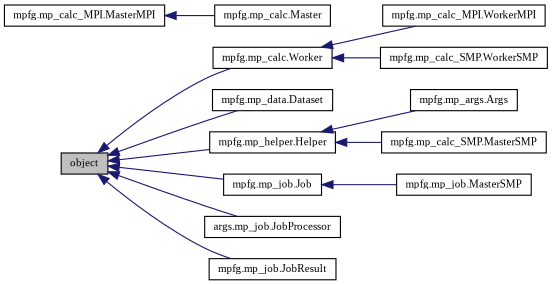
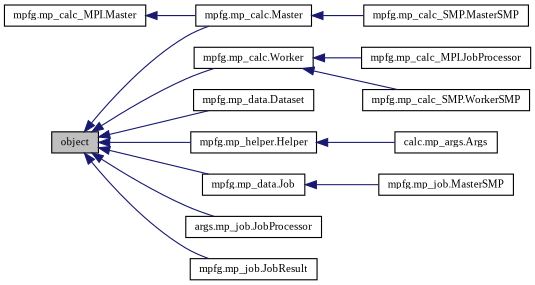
(85, 16) -> (75, 16)
(464, 16) -> (446, 58)
none -> (145, 67)
(464, 100) -> (446, 142)
(364, 142) -> (343, 16)
(273, 185) -> (254, 185)
